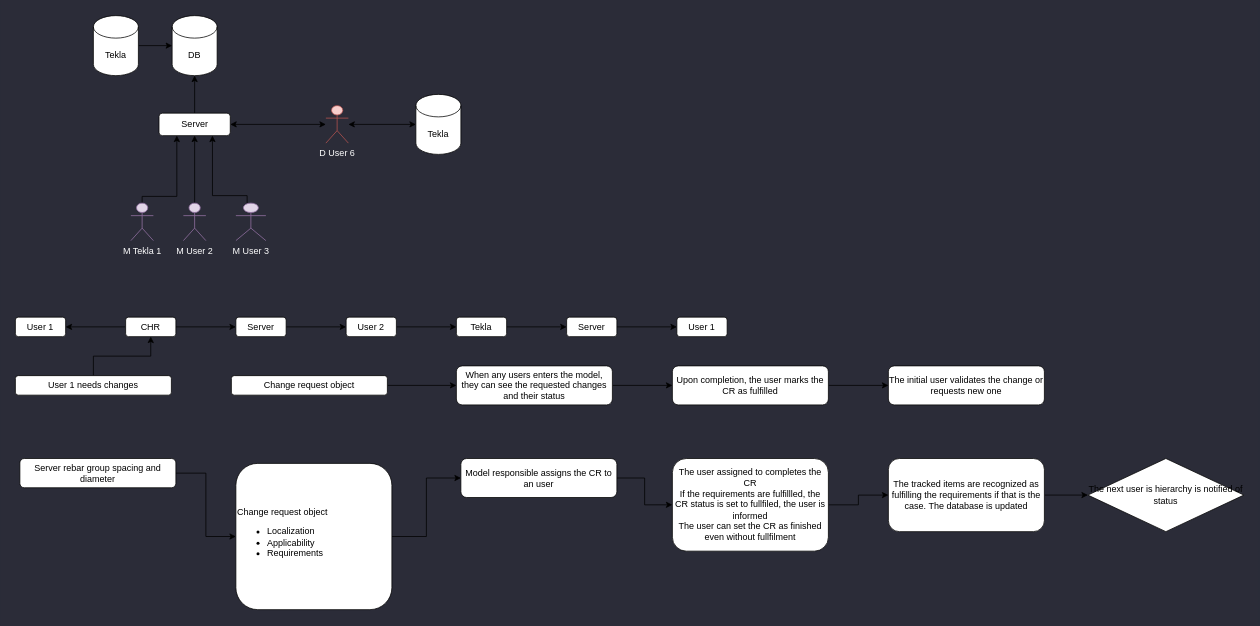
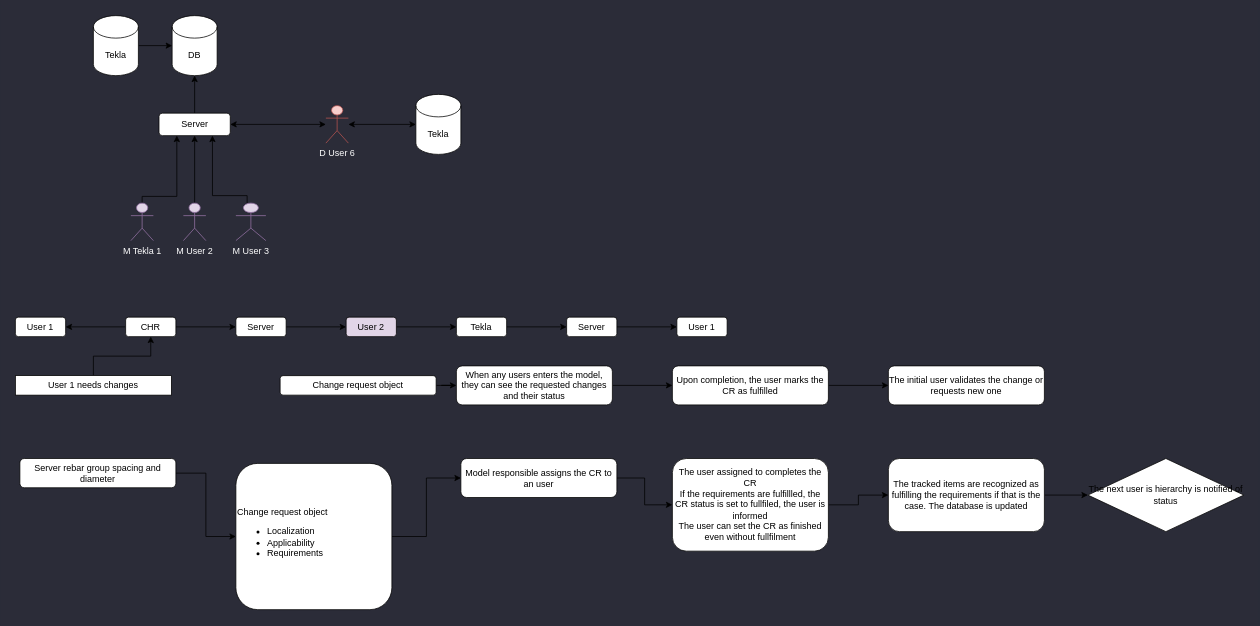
(371, 327) -> (371, 327)
(93, 385) -> (93, 385)
(309, 385) -> (358, 385)
